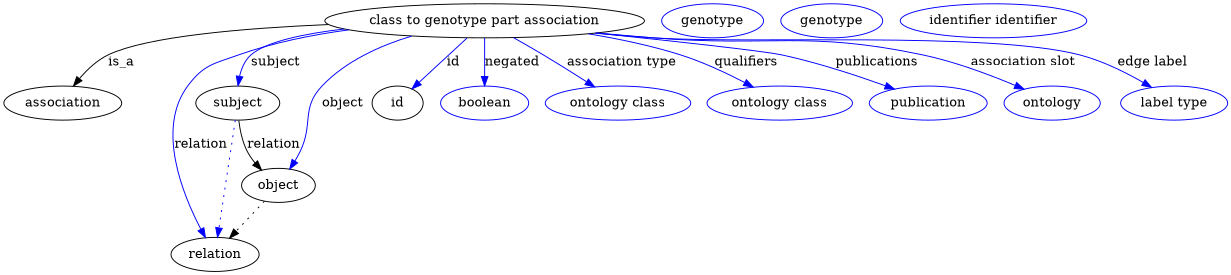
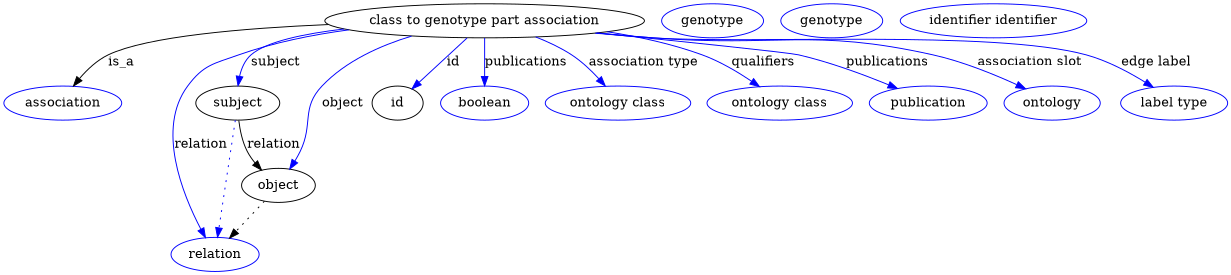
(512, 62) -> (526, 62)
(63, 103) -> (63, 103)
(215, 254) -> (215, 254)
